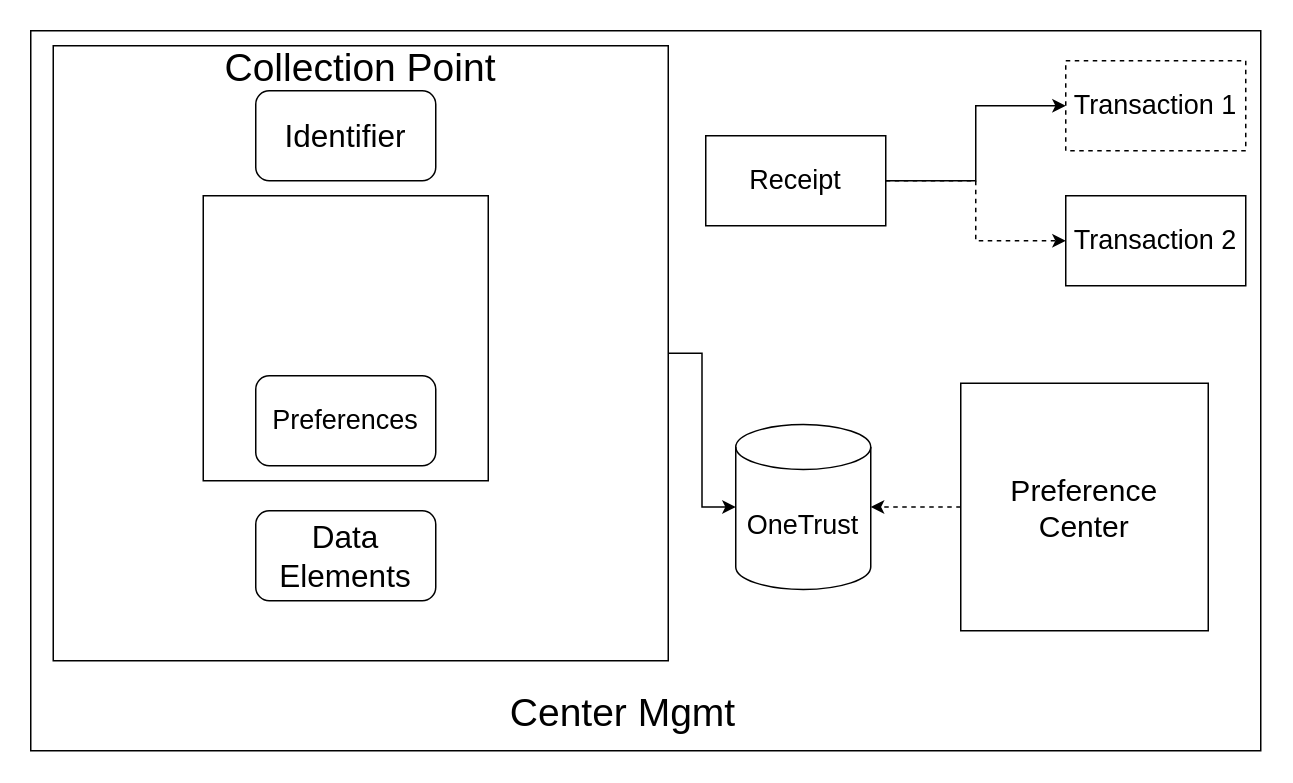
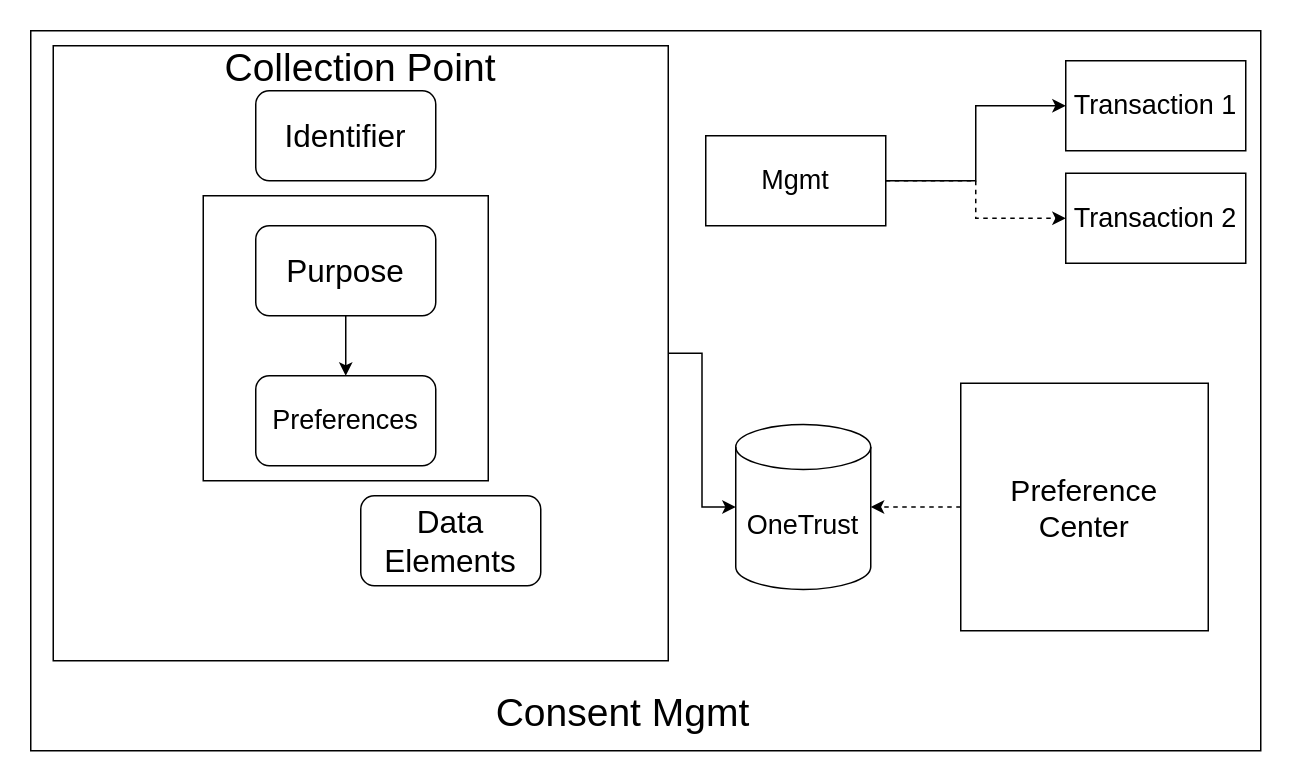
(1156, 106) -> (1156, 106)
(796, 181) -> (796, 181)
(1156, 241) -> (1156, 218)
none -> (346, 271)
none -> (346, 341)
(346, 556) -> (451, 541)
(623, 713) -> (623, 713)
